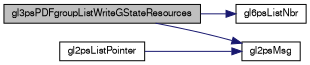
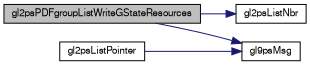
(102, 14) -> (102, 14)
(271, 14) -> (271, 14)
(271, 51) -> (271, 51)
